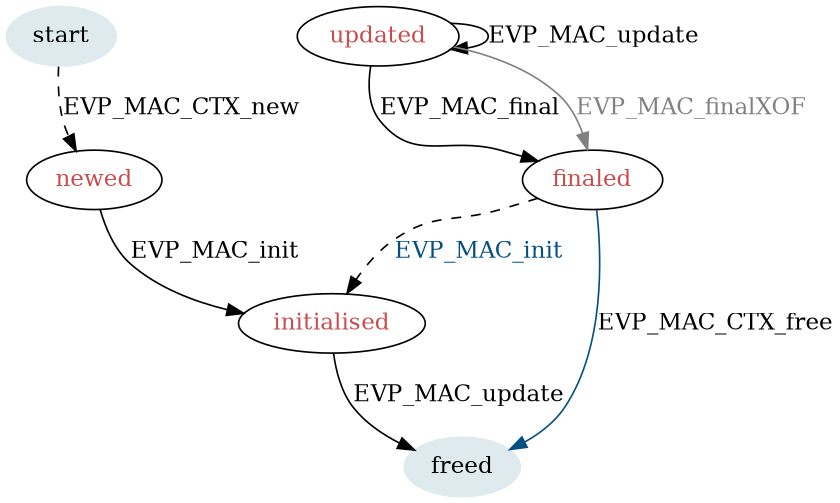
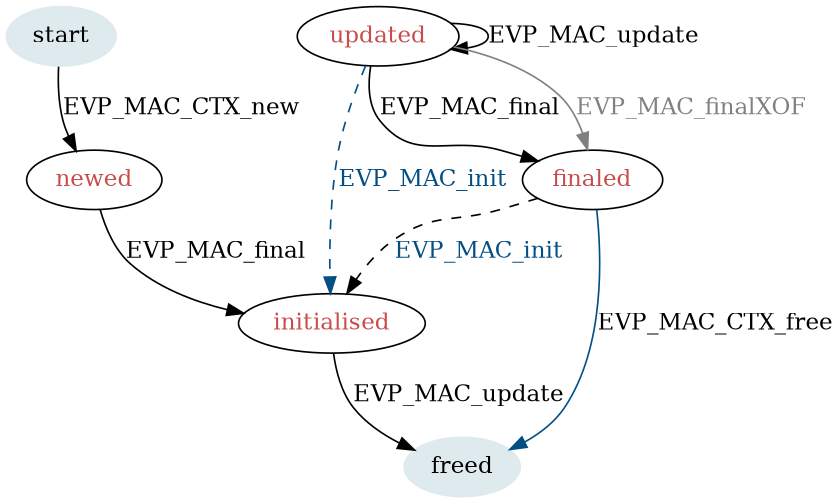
(60, 102) -> (60, 102)
none -> (335, 169)
(216, 252) -> (216, 252)
